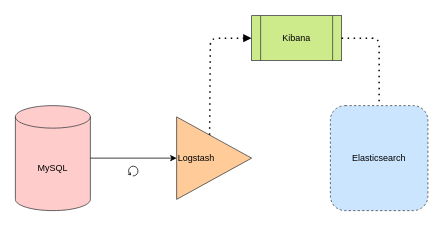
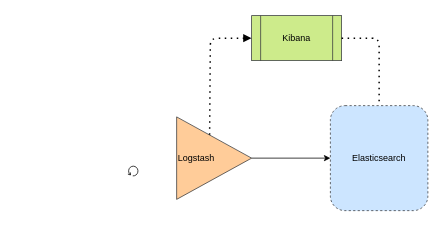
(53, 158) -> none
(170, 158) -> none
none -> (324, 158)
